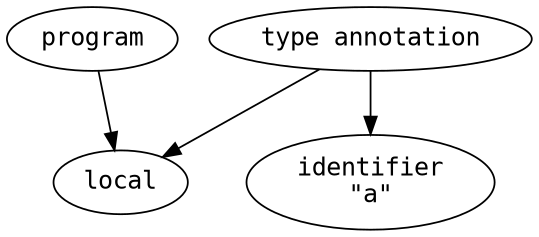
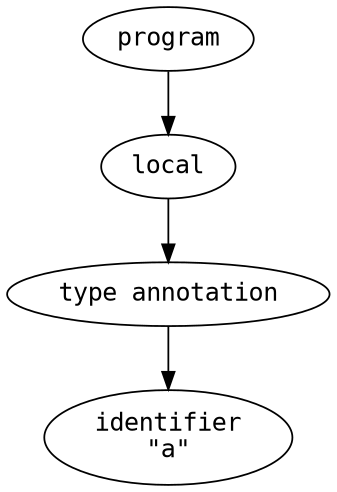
(249, 109) -> (168, 222)
